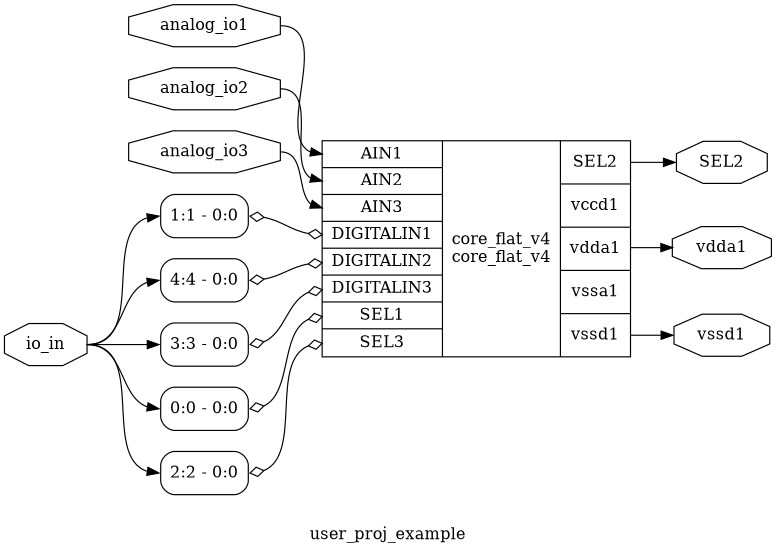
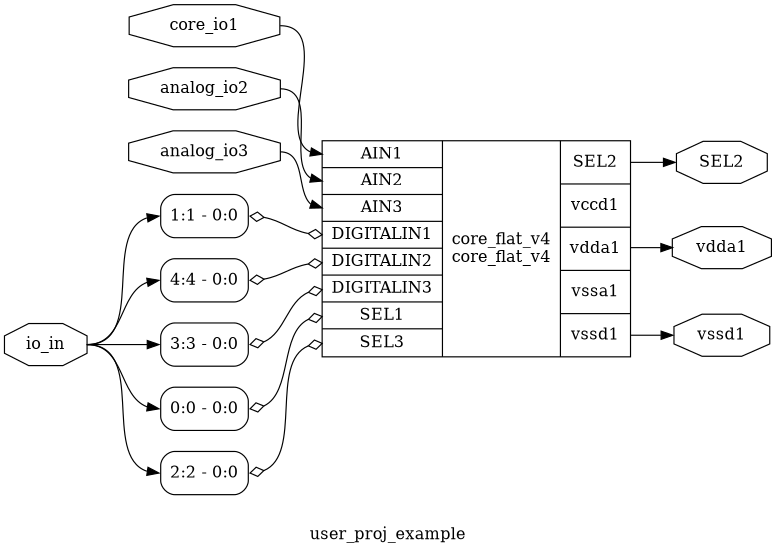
(204, 26) -> (204, 26)
